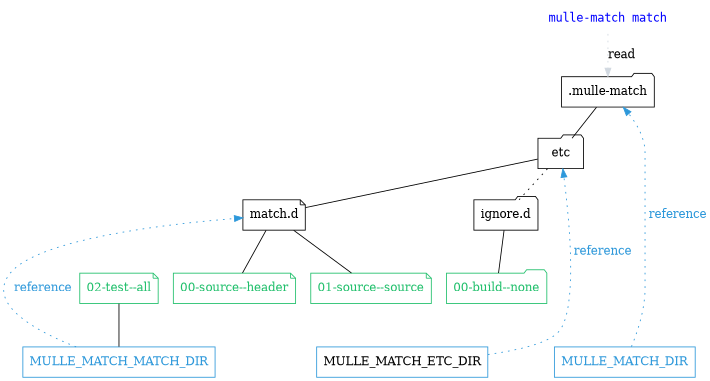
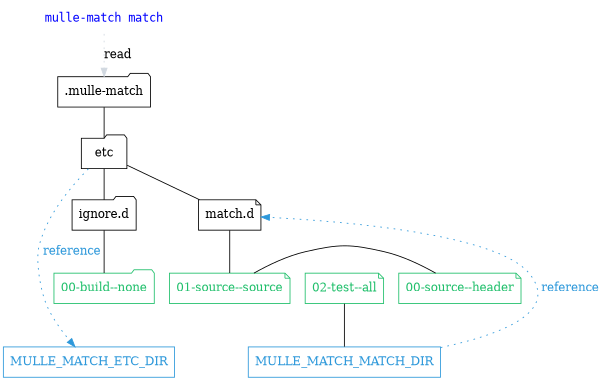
(533, 184) -> (104, 184)
(254, 252) -> (345, 246)
(570, 293) -> (38, 251)
(402, 362) -> (89, 362)
(625, 362) -> none
